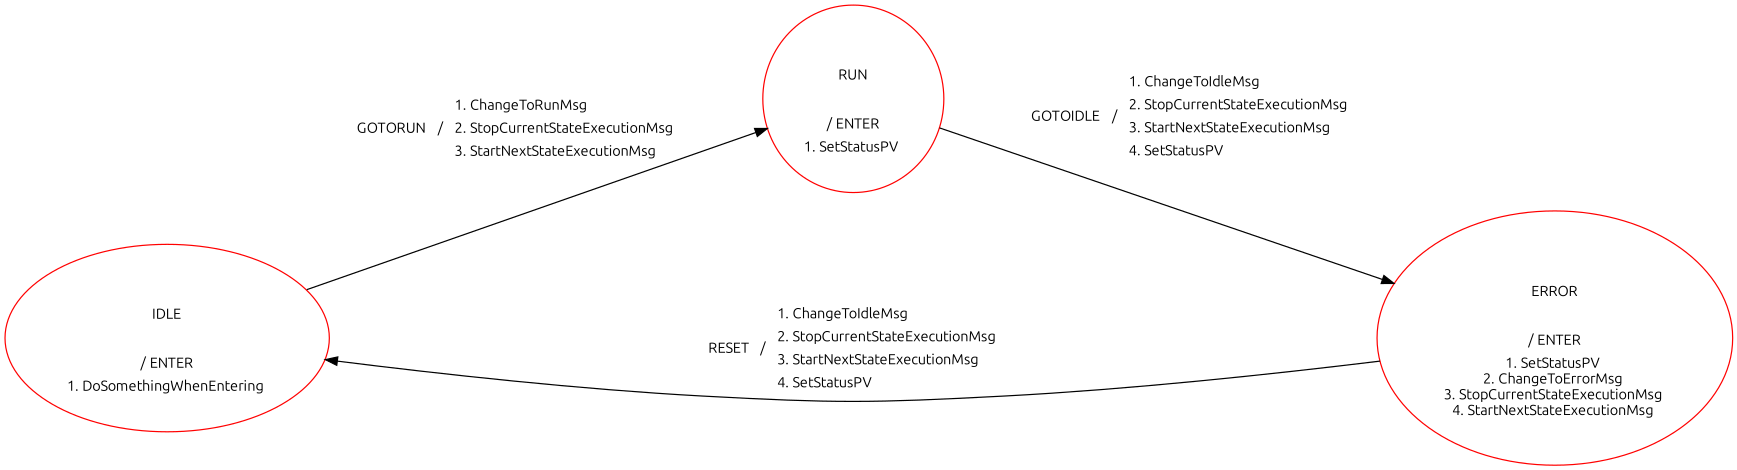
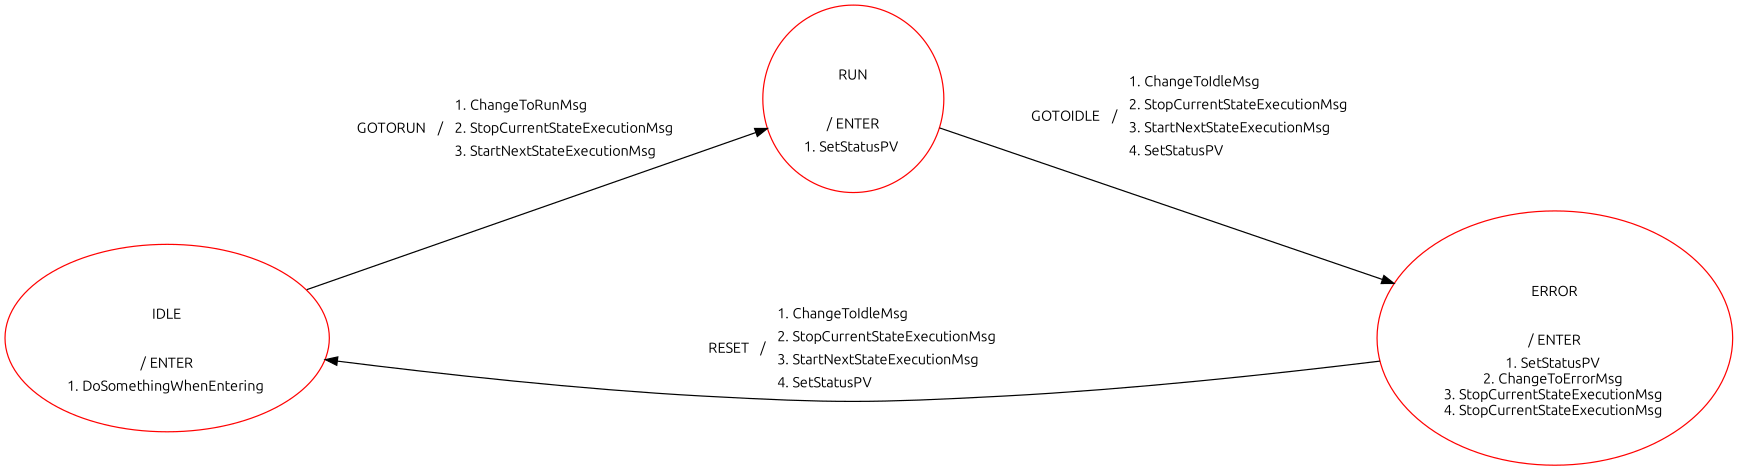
(1555, 411) -> (1555, 411)
